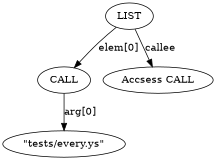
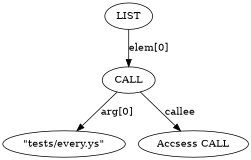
(142, 45) -> (158, 109)
